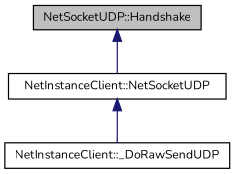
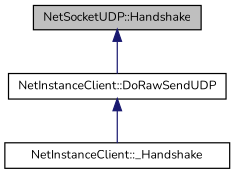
(117, 86) -> (117, 86)
(117, 156) -> (117, 156)
